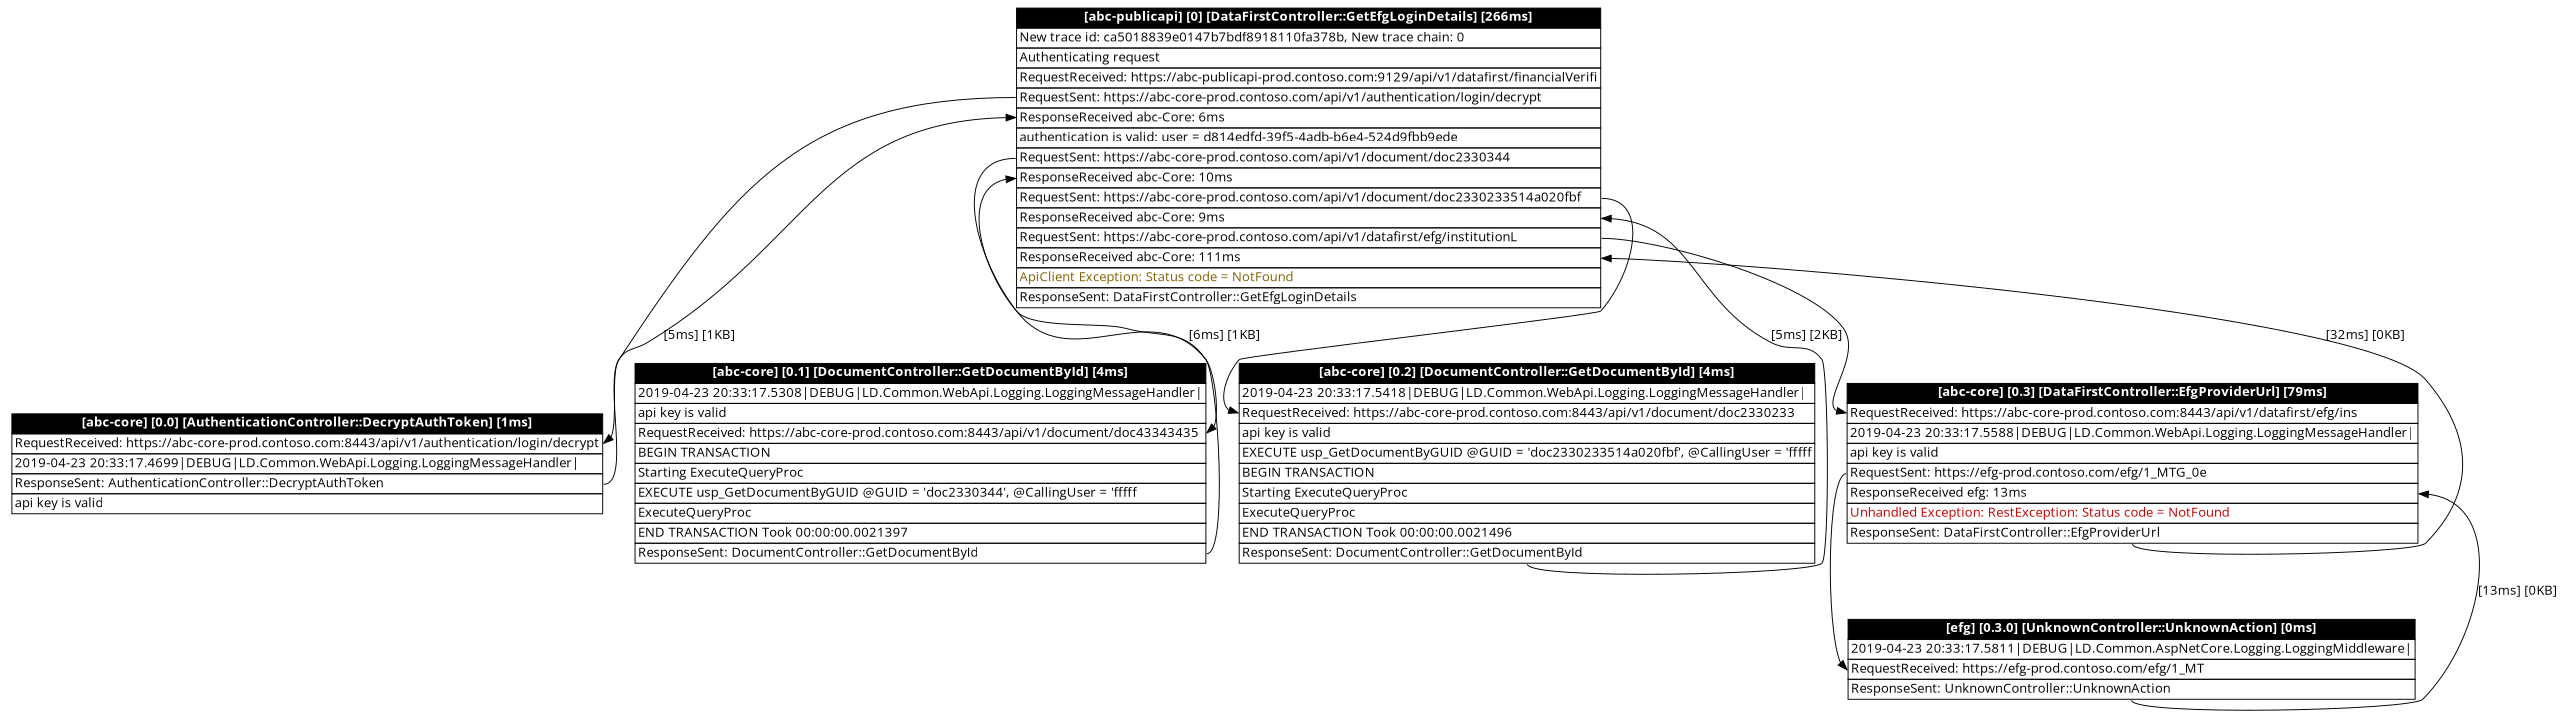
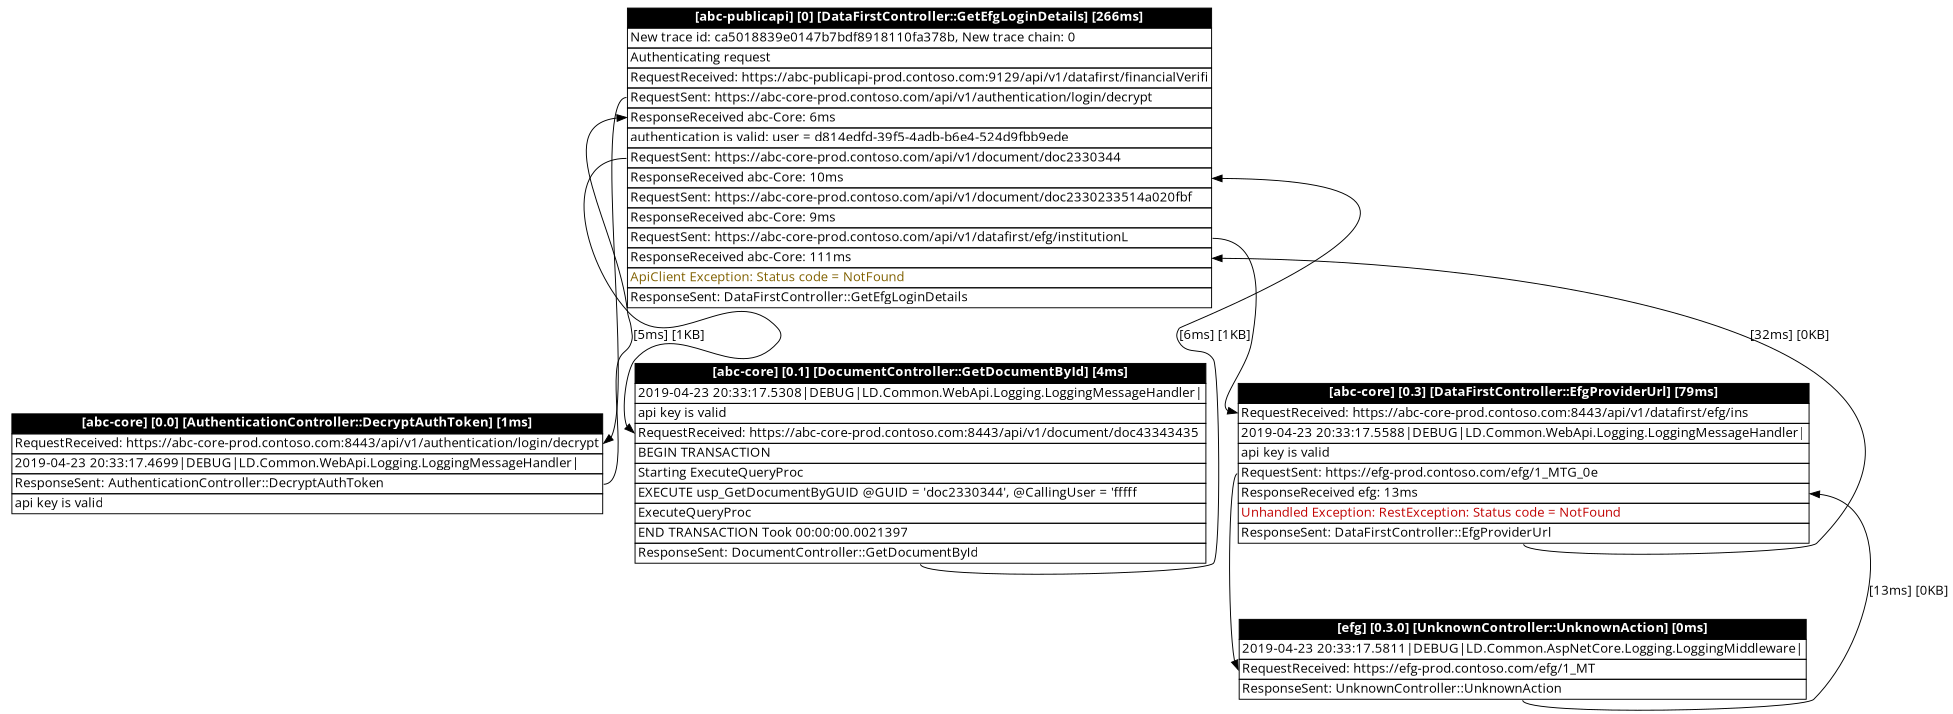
(1527, 463) -> none
